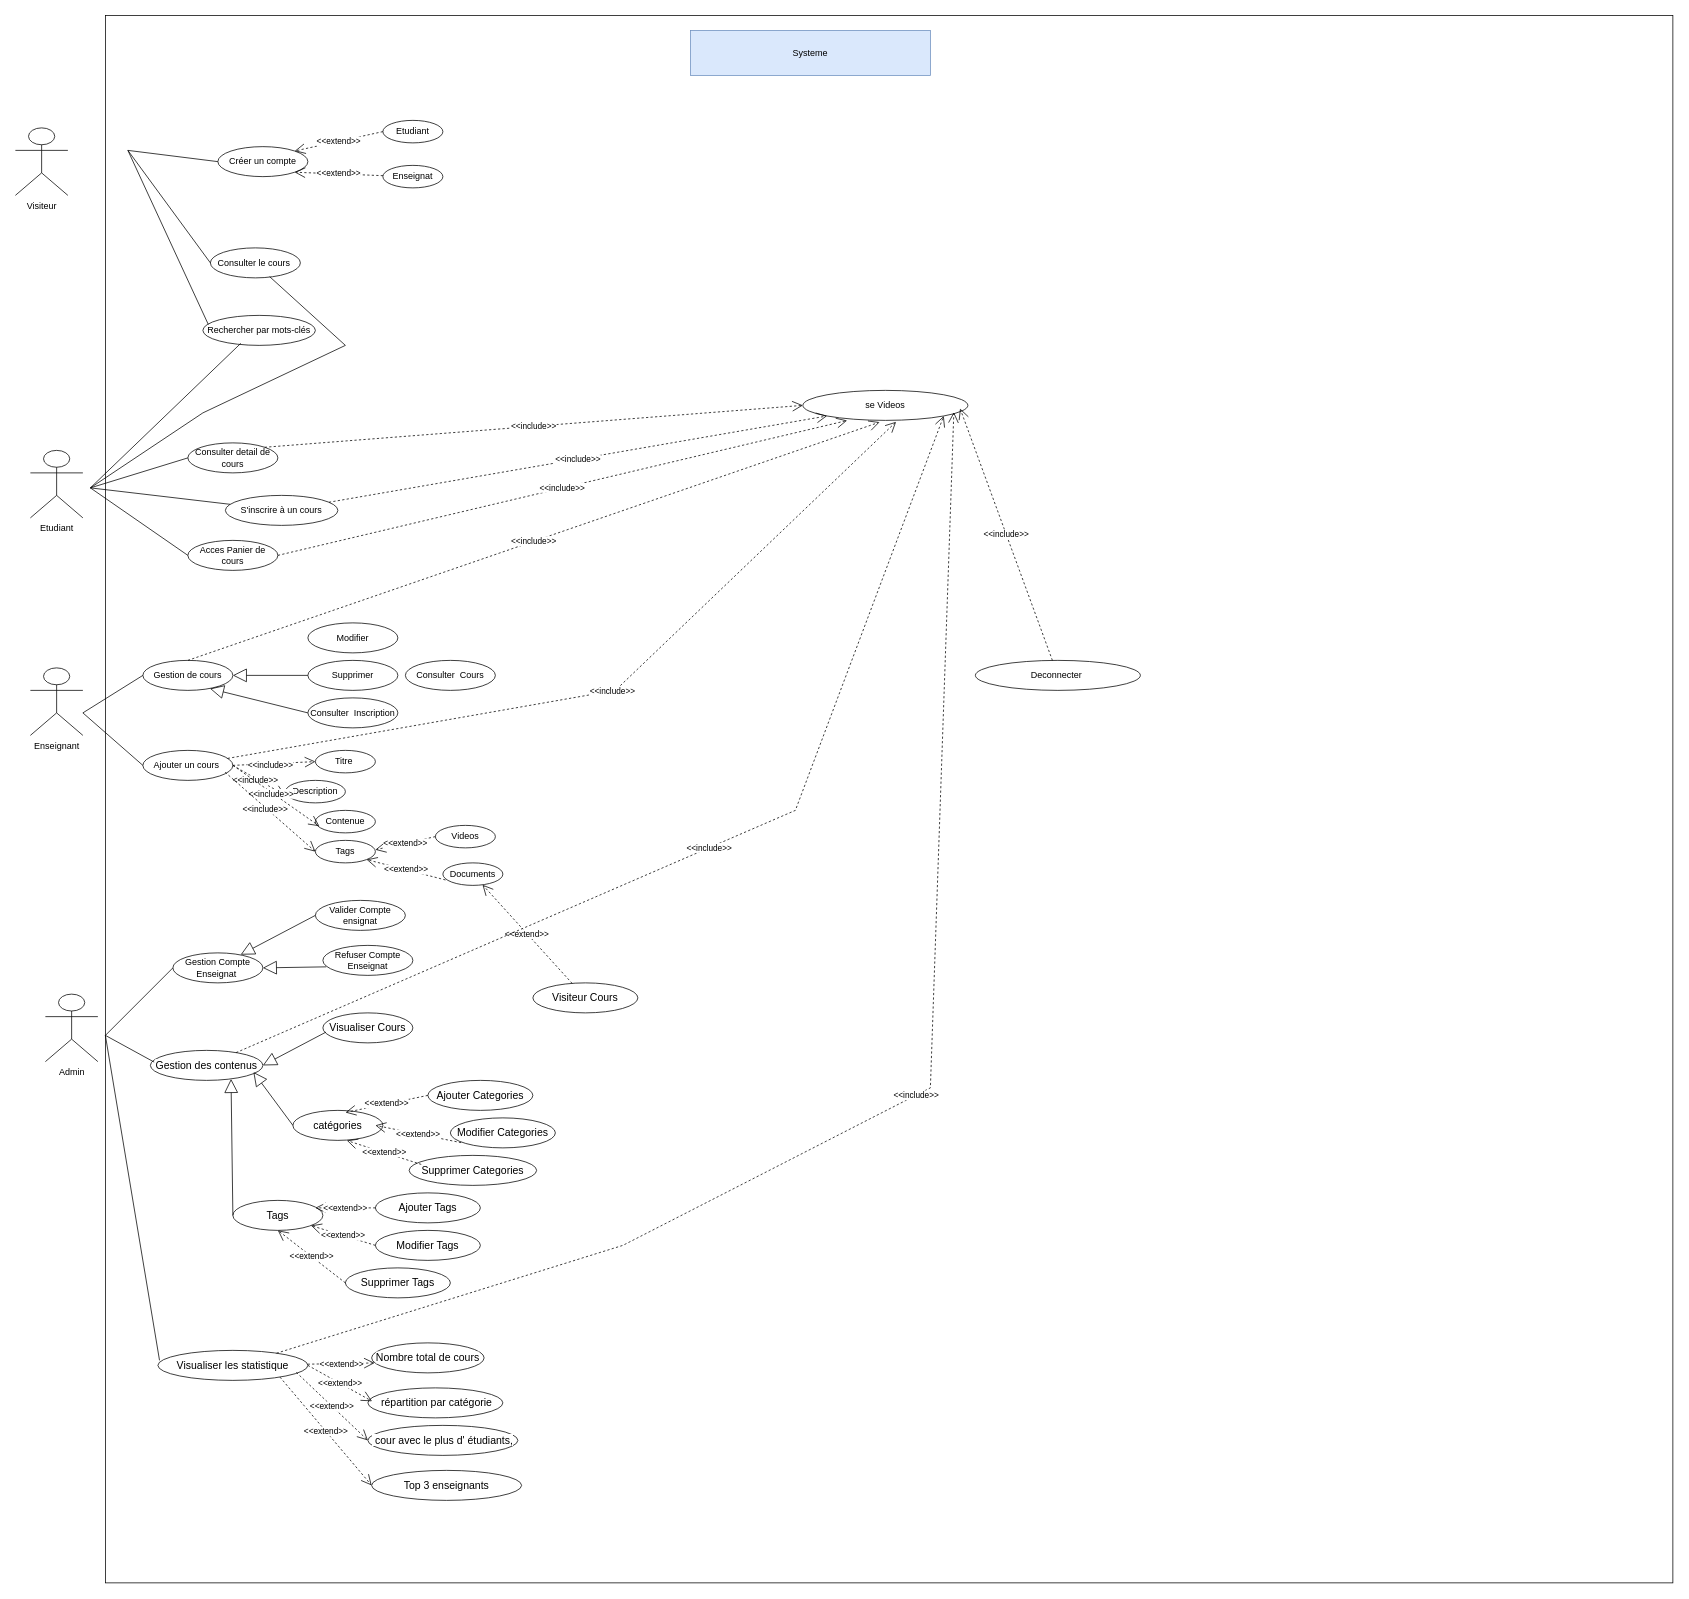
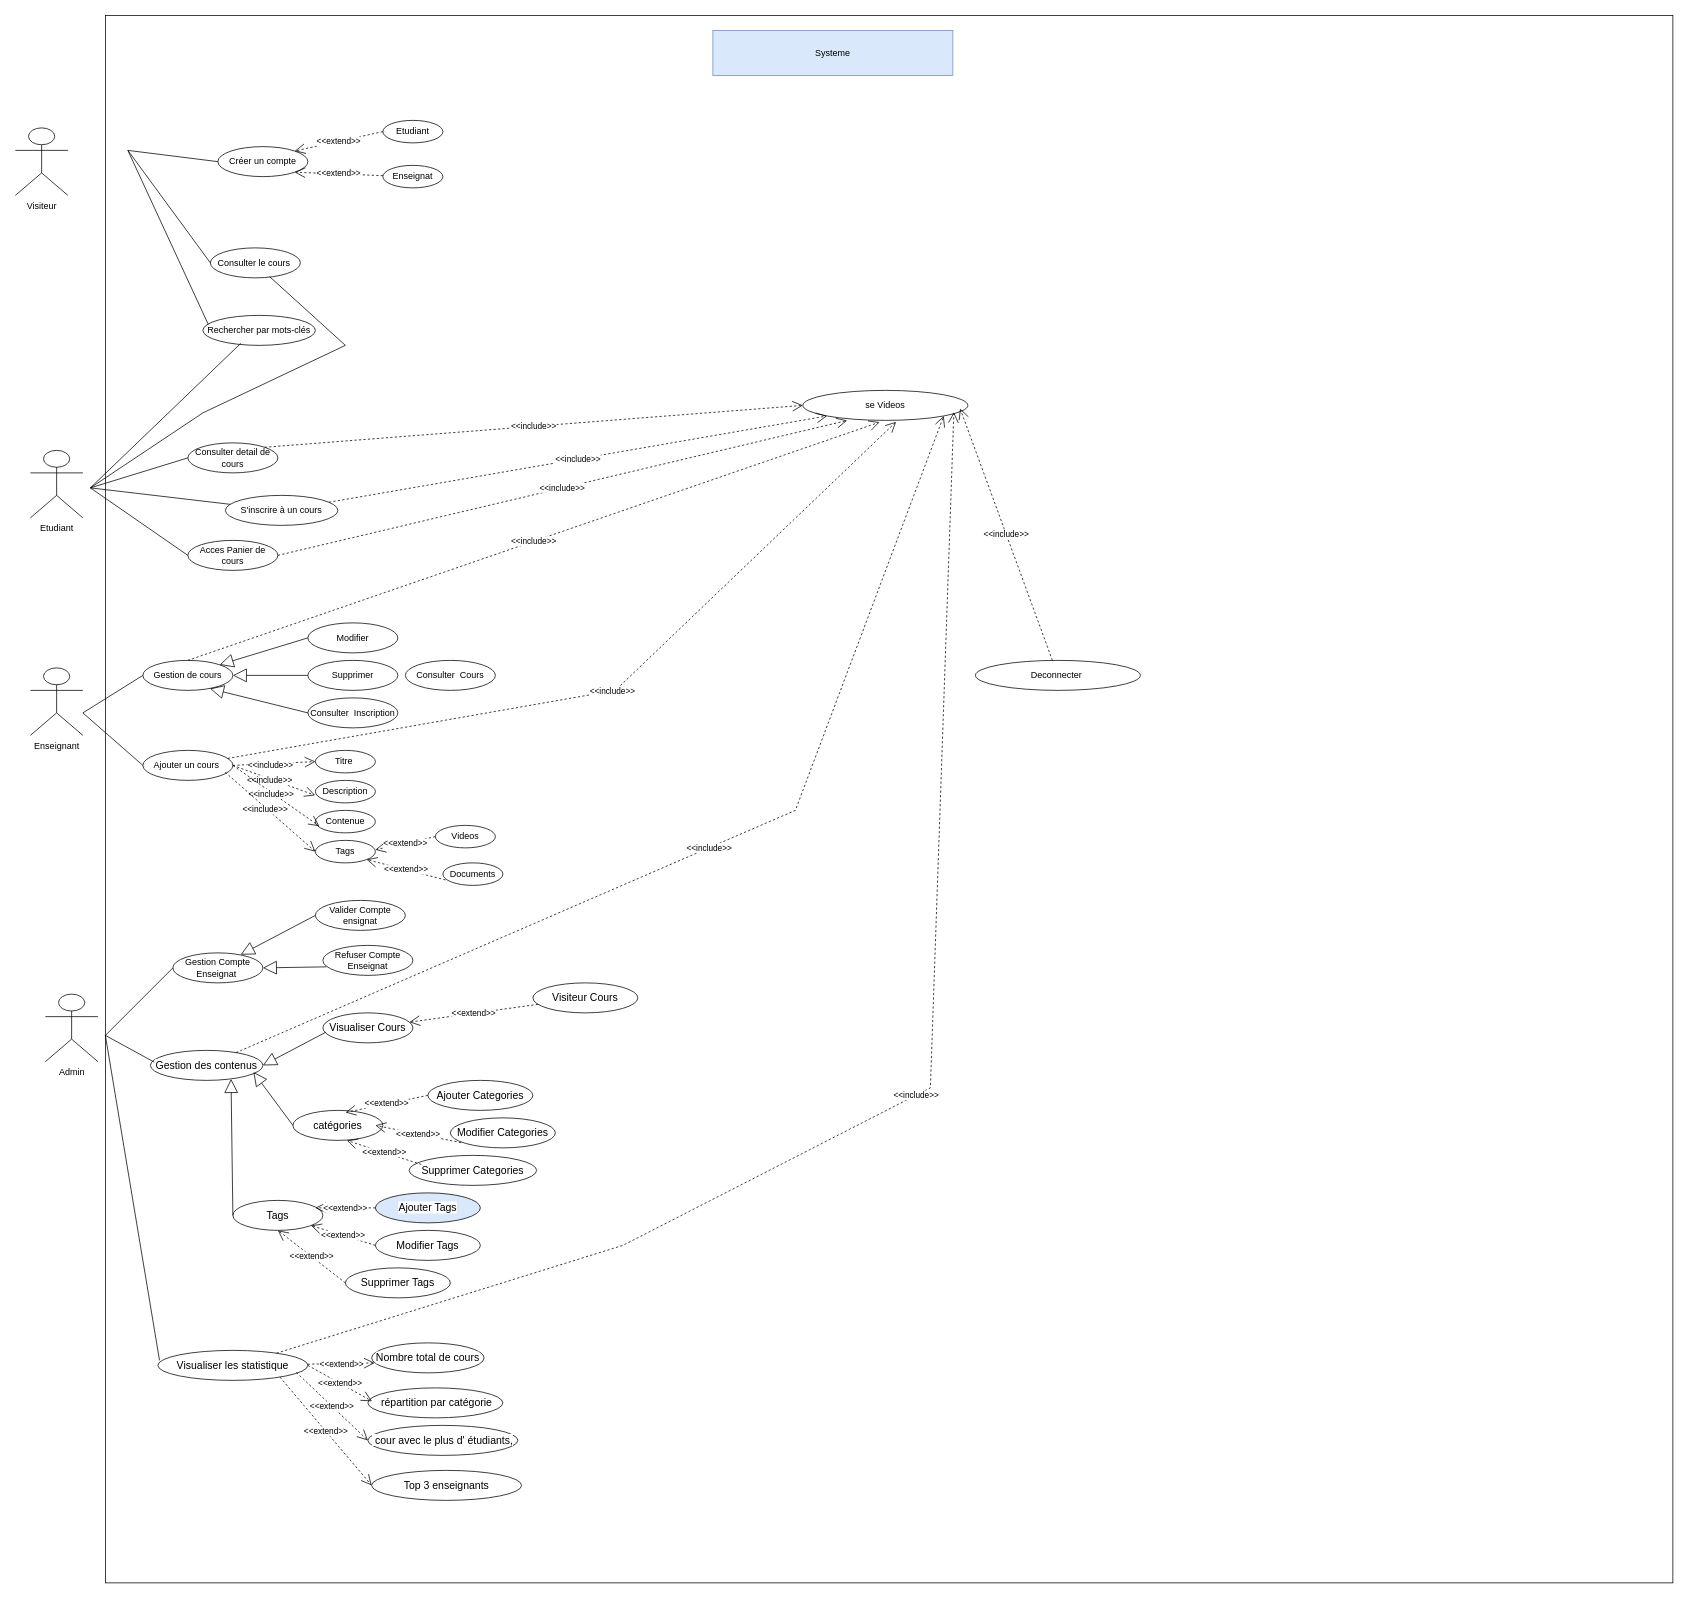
(810, 53) -> (833, 53)
none -> (270, 649)
(315, 792) -> (345, 792)
(528, 935) -> (475, 1013)
(428, 1208) -> (428, 1208)
